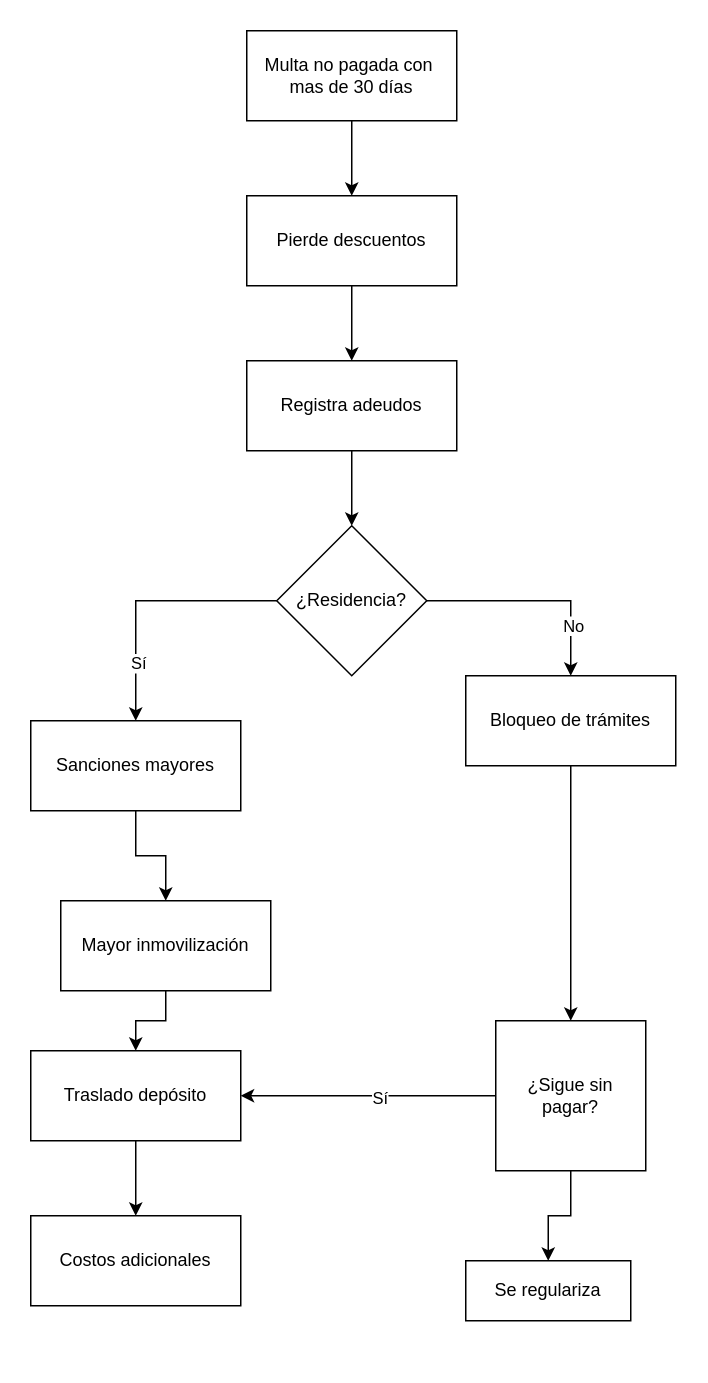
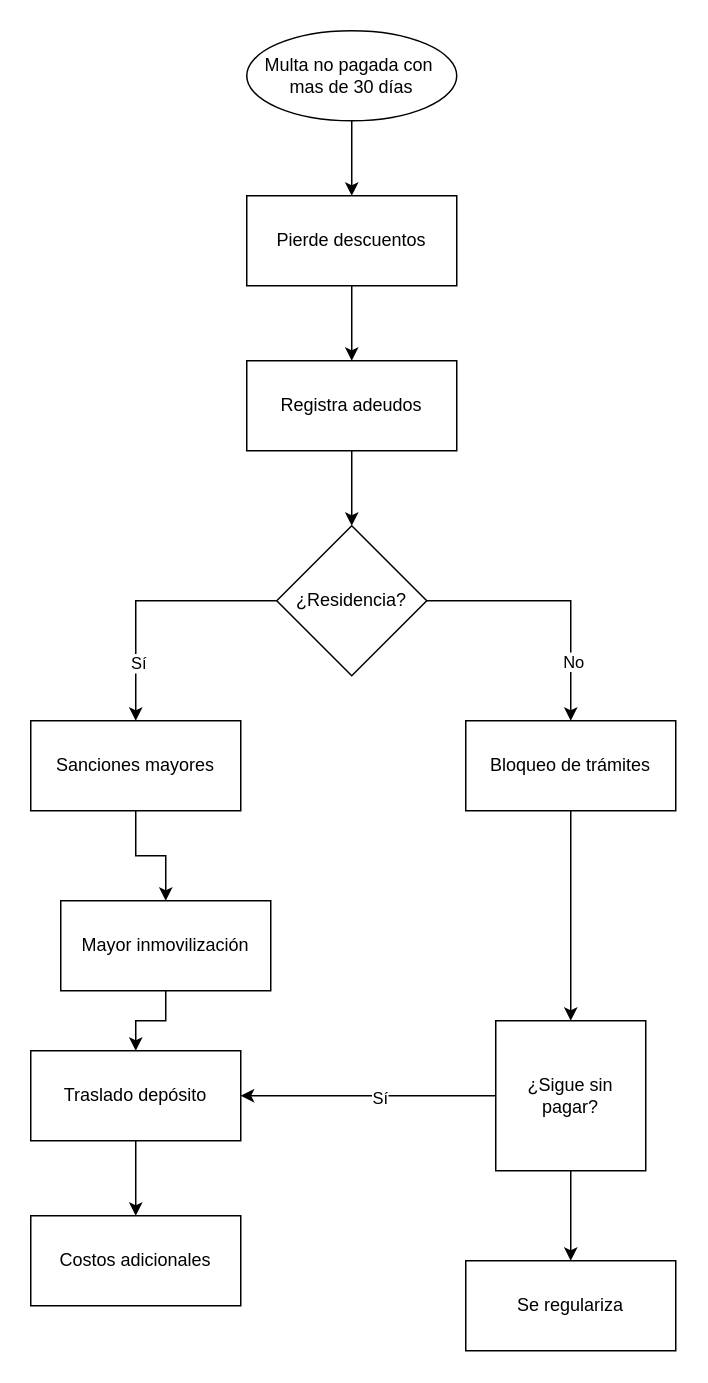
(352, 76) -> (352, 76)
(571, 721) -> (571, 766)
(548, 1291) -> (571, 1306)
